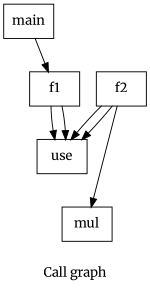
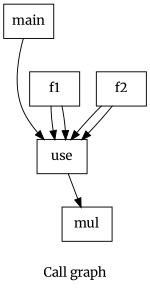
(40, 51) -> (18, 88)
(105, 152) -> (73, 186)
